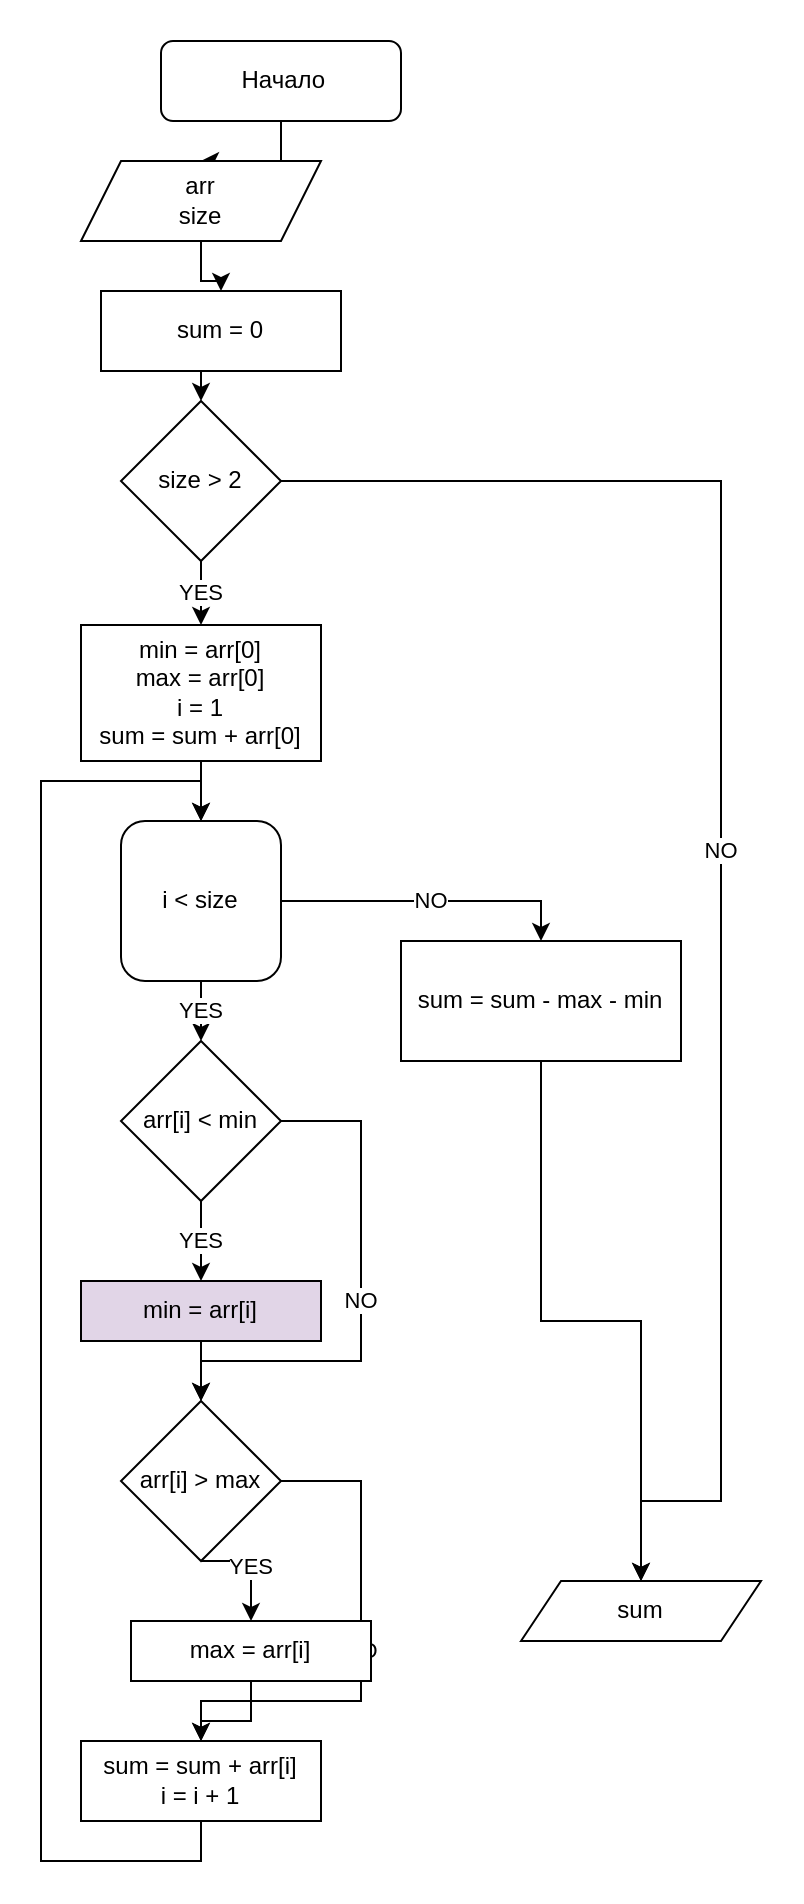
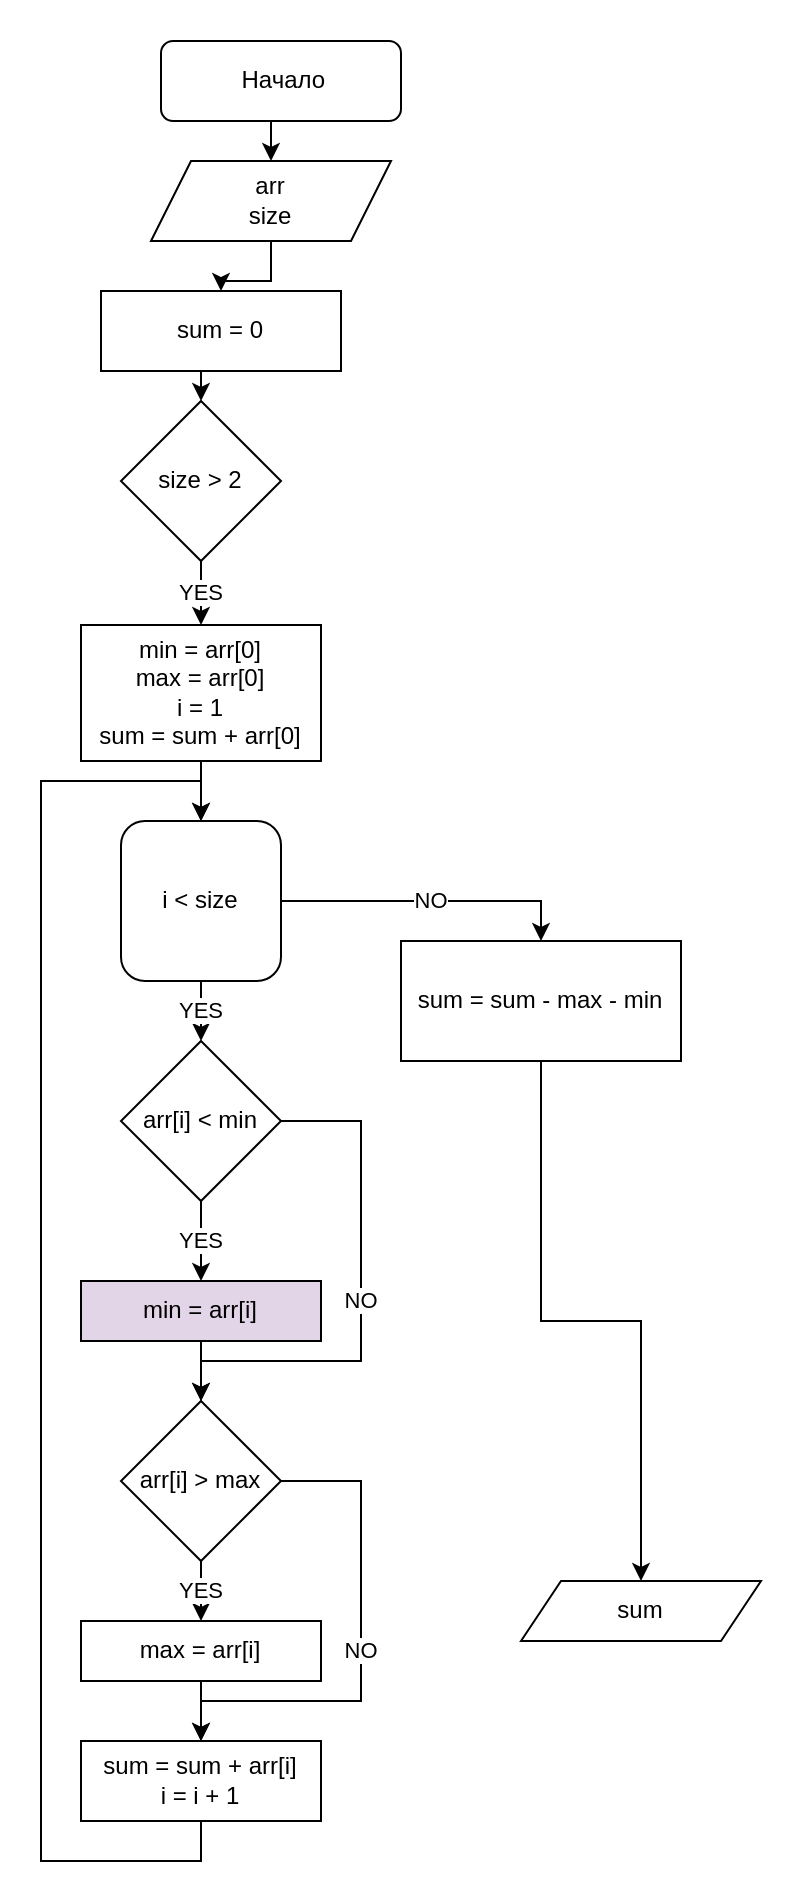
(201, 201) -> (271, 201)
(721, 809) -> none
(251, 1651) -> (201, 1651)
